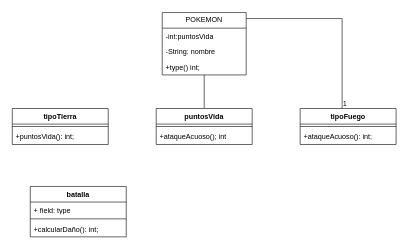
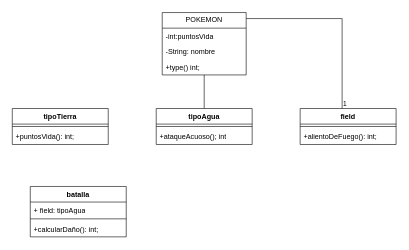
(204, 117) -> (204, 117)
(348, 117) -> (348, 117)
(342, 137) -> (345, 137)
(55, 210) -> (63, 210)
